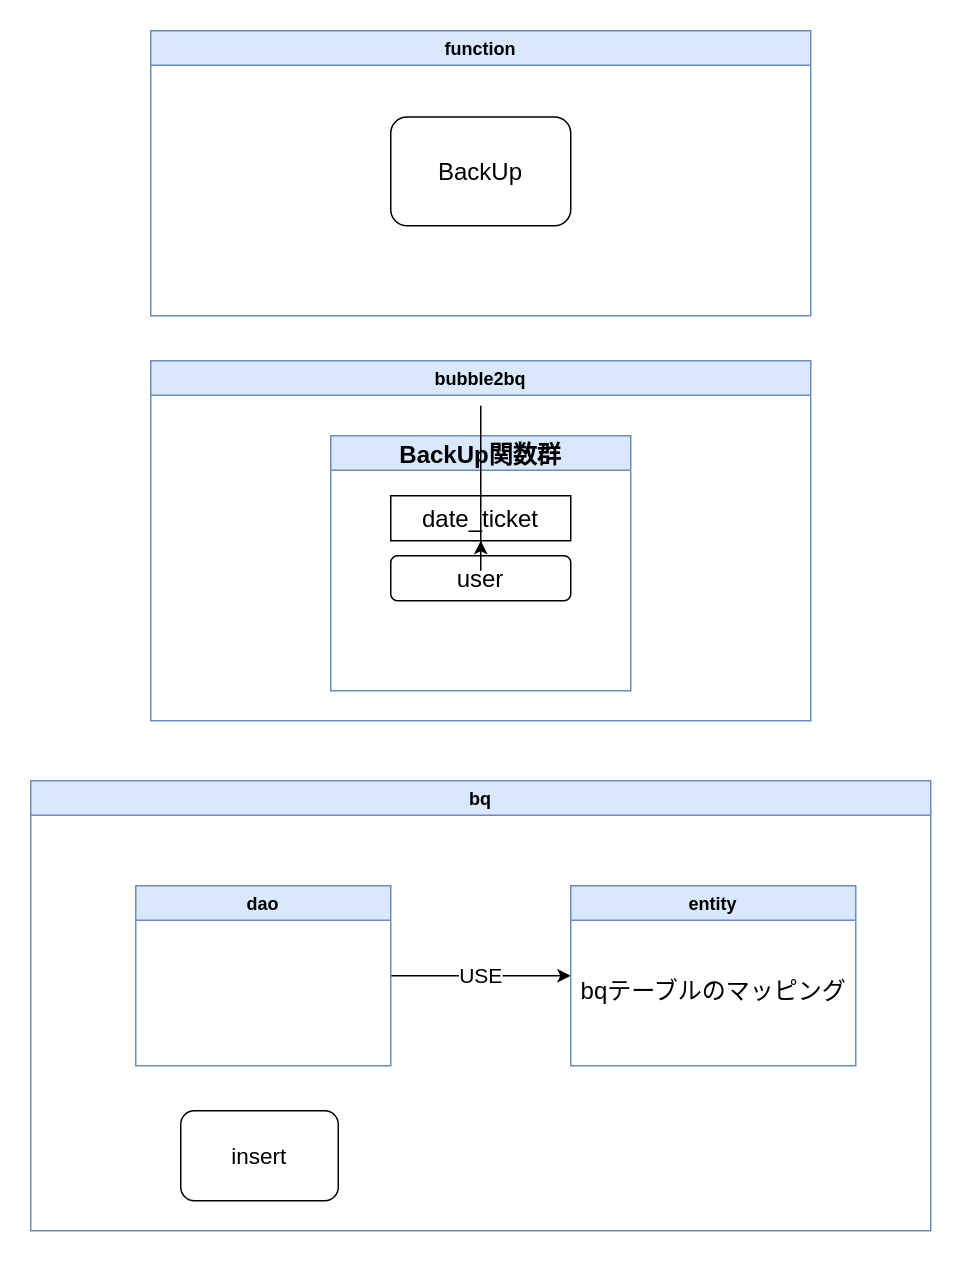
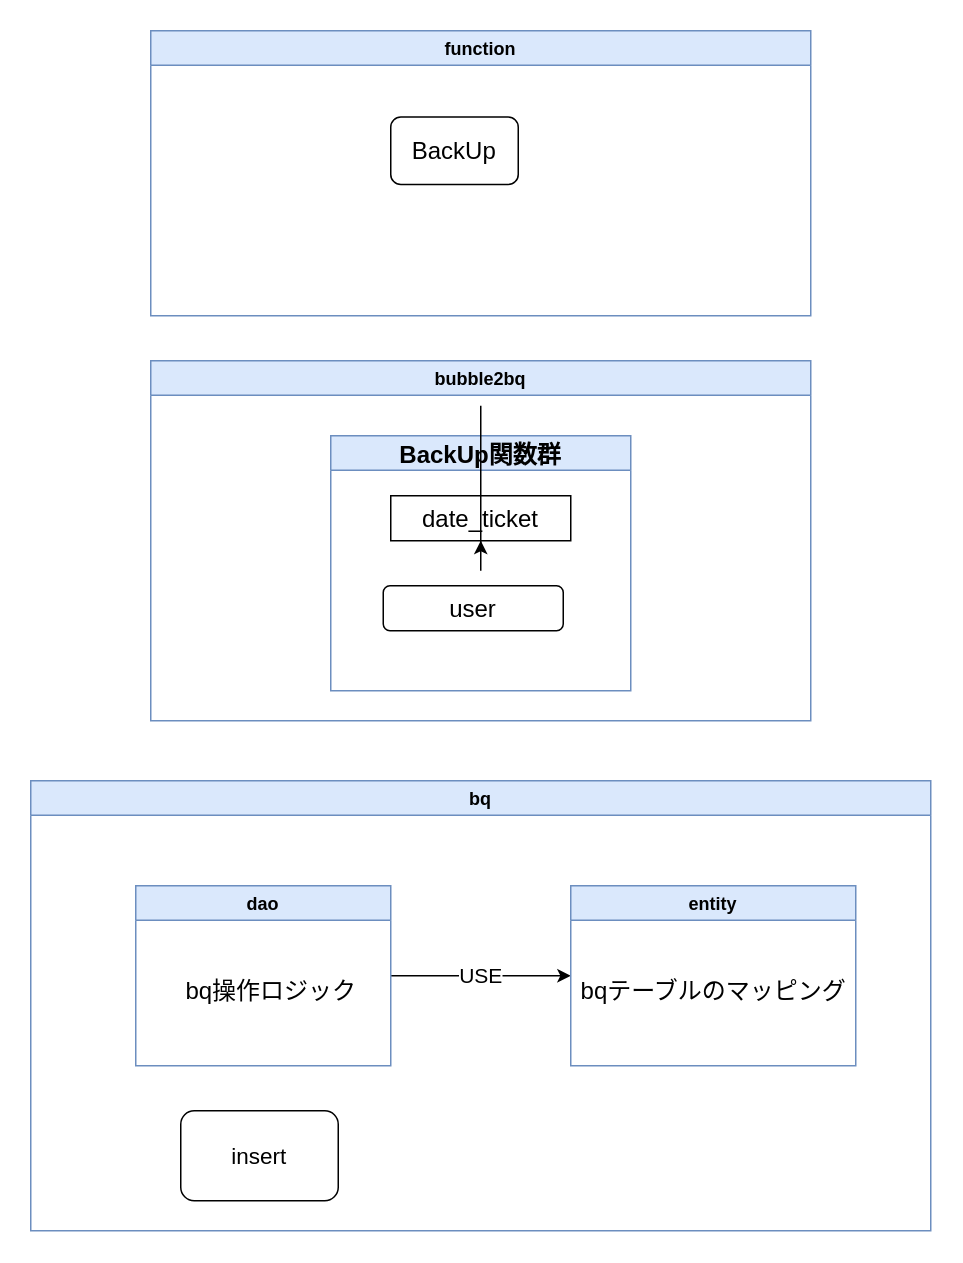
(481, 171) -> (455, 151)
(481, 578) -> (473, 608)
none -> (271, 991)
